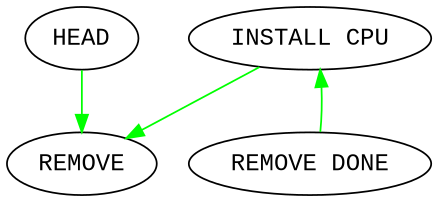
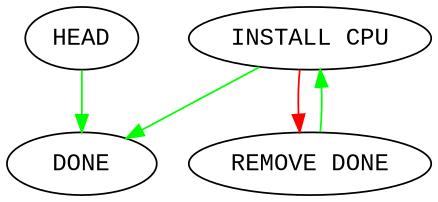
none -> (298, 92)
(82, 164) -> (82, 164)
